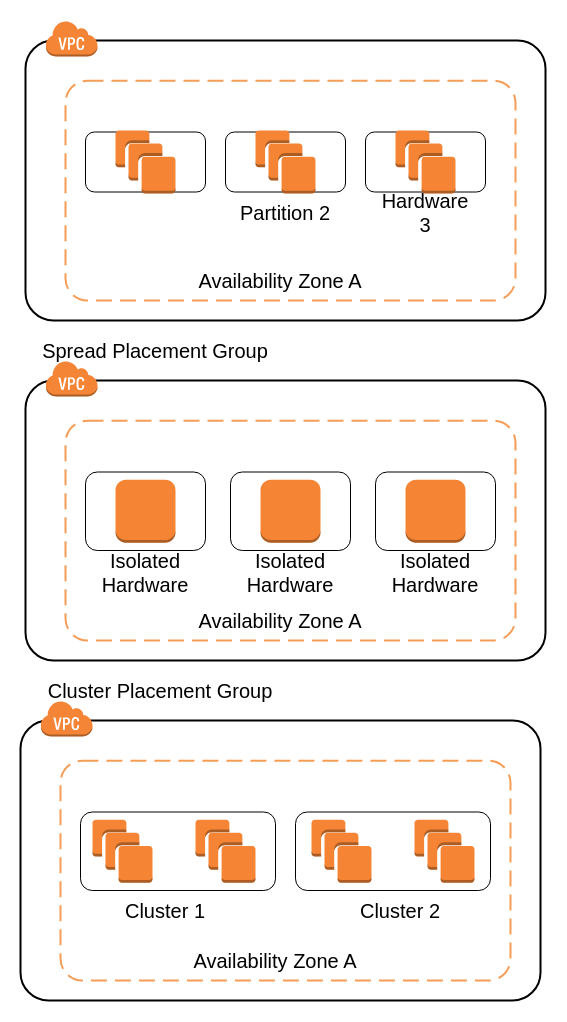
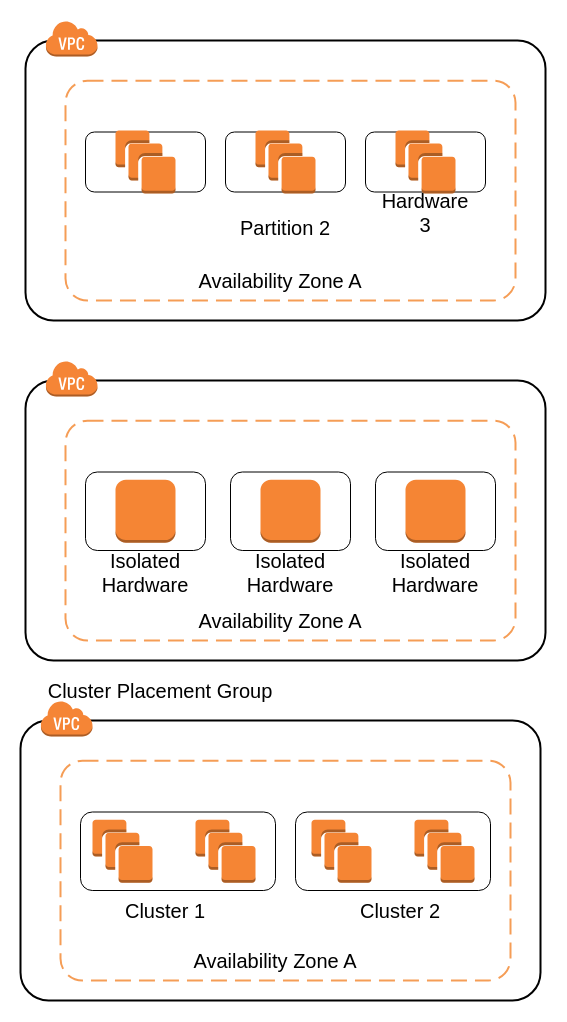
(286, 212) -> (286, 227)
(156, 351) -> none
